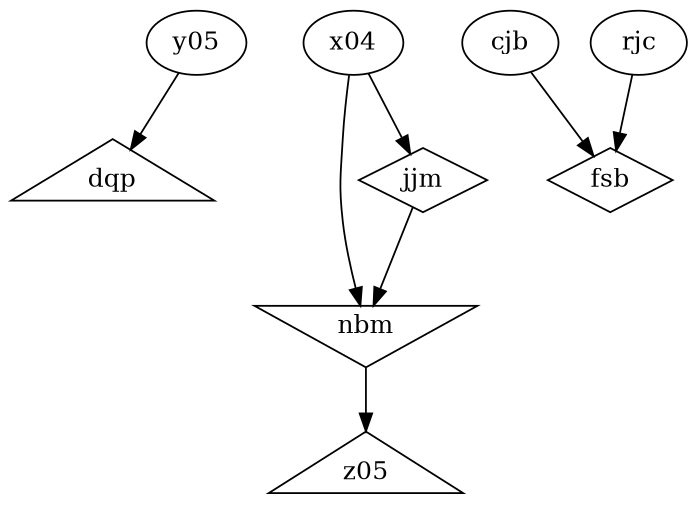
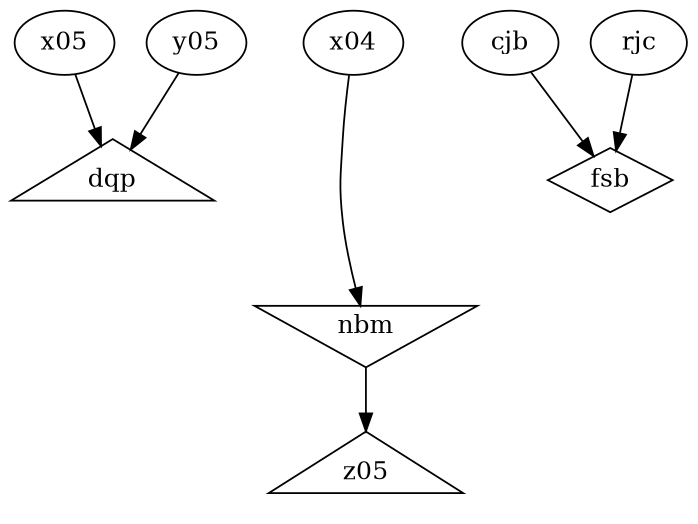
none -> (65, 43)
(423, 180) -> none
